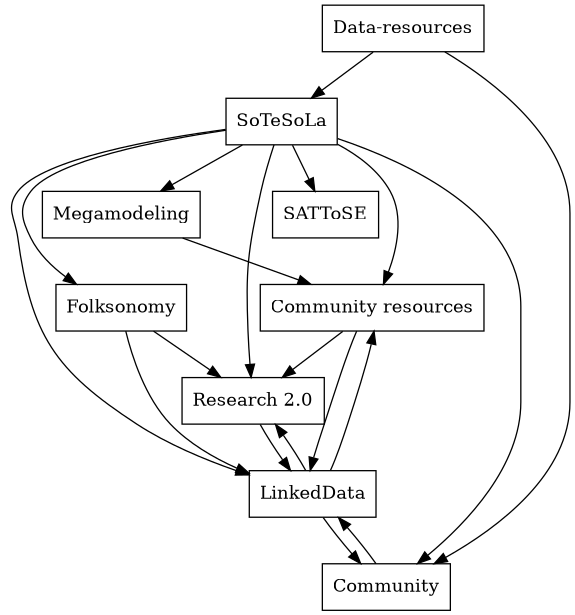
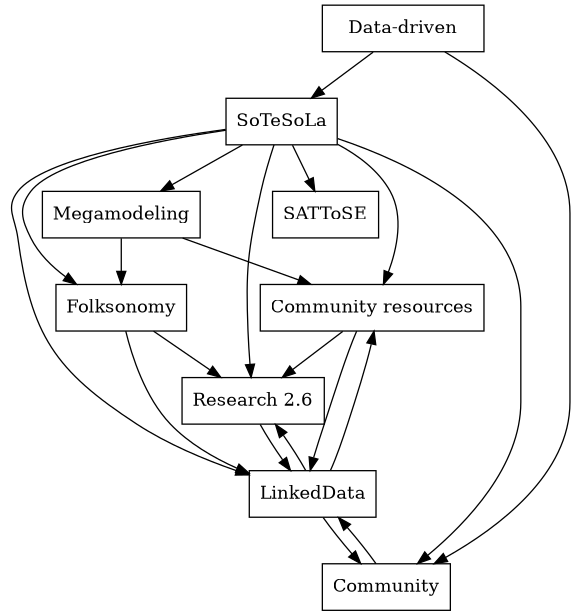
(403, 28) -> (403, 28)
none -> (121, 255)
(253, 401) -> (253, 401)
